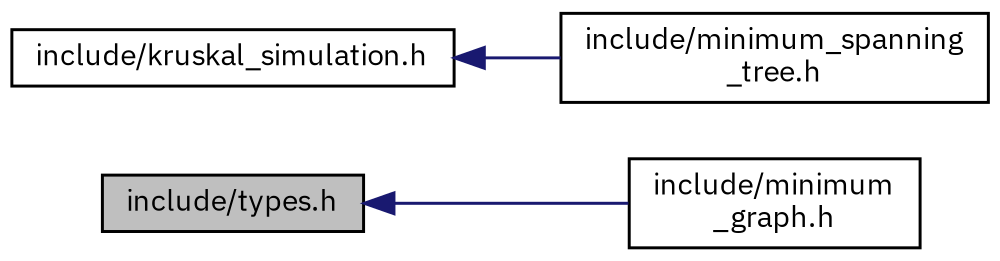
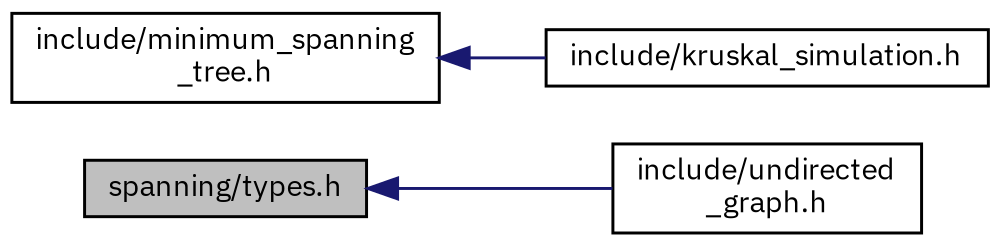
(523, 58) -> (508, 58)
(233, 203) -> (226, 188)
(775, 203) -> (767, 188)
